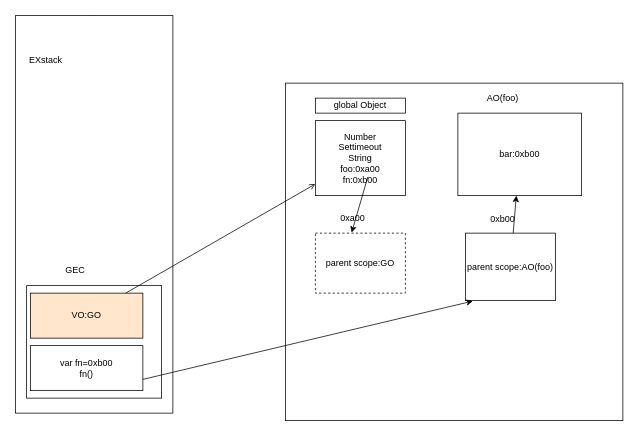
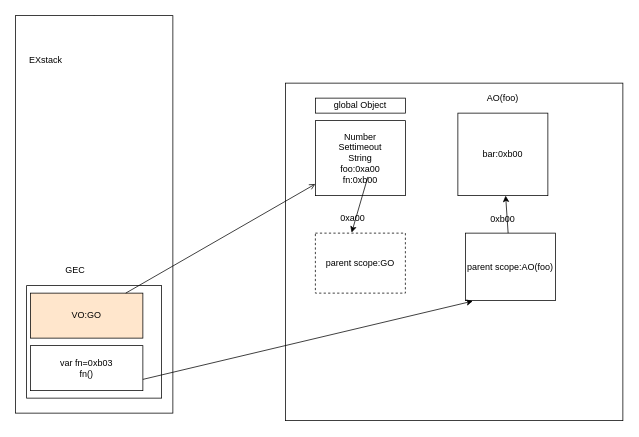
(520, 154) -> (503, 154)
(87, 368) -> (87, 368)
